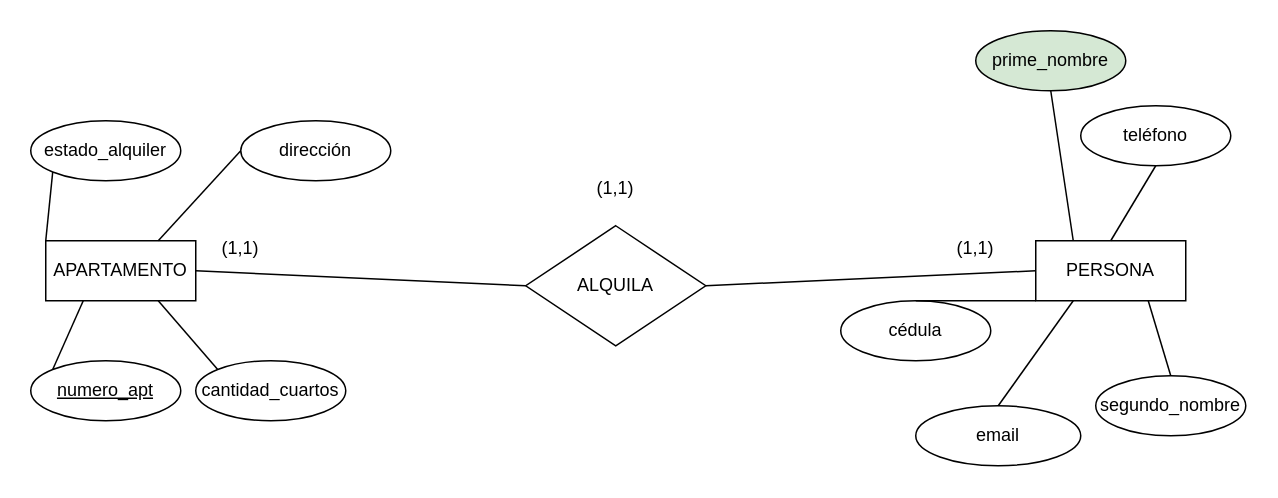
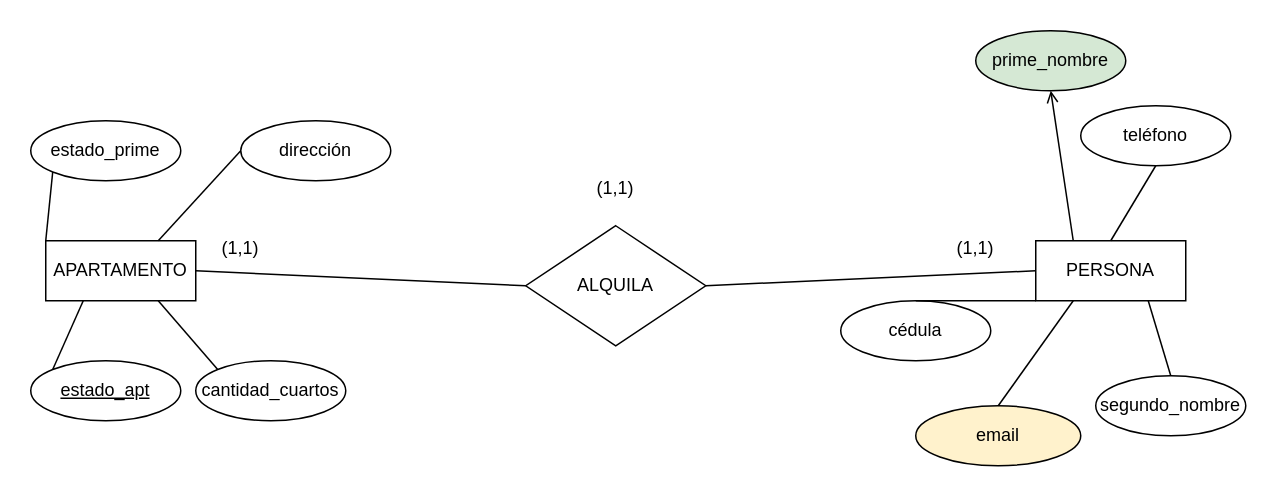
(1051, 96) -> (1052, 97)
(106, 151) -> (106, 151)
(106, 391) -> (106, 391)
(998, 436) -> (998, 436)
